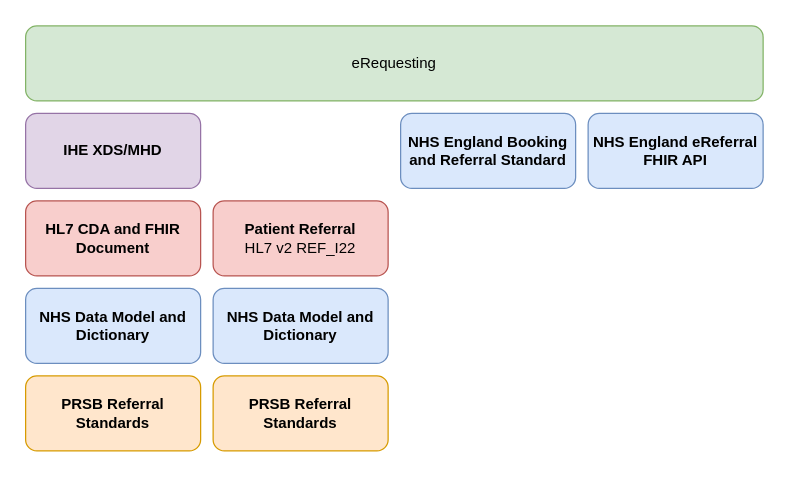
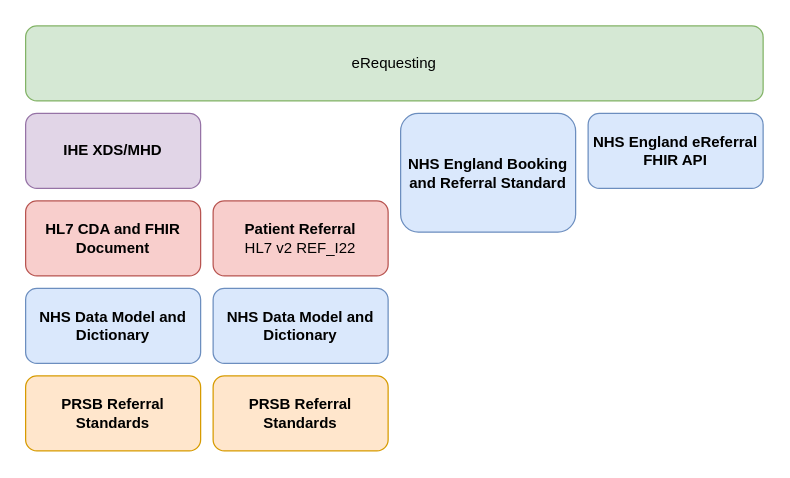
(488, 151) -> (488, 173)
